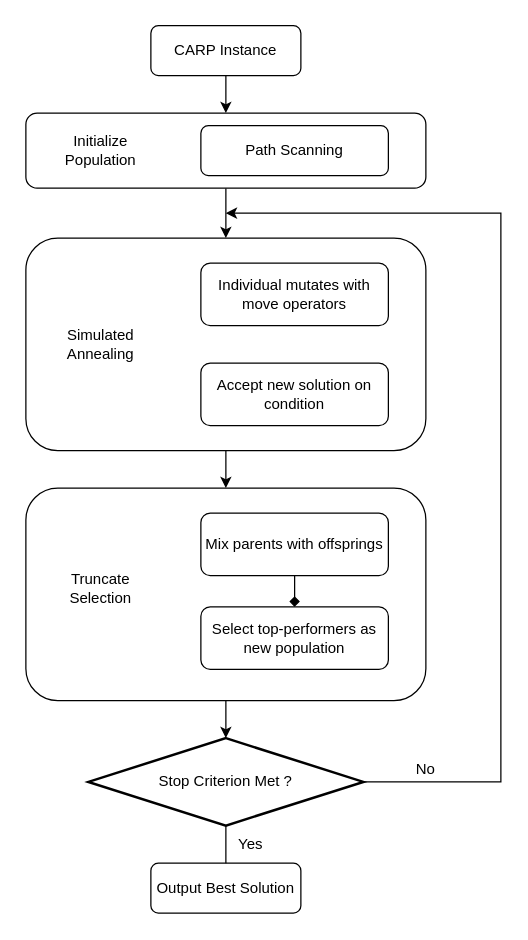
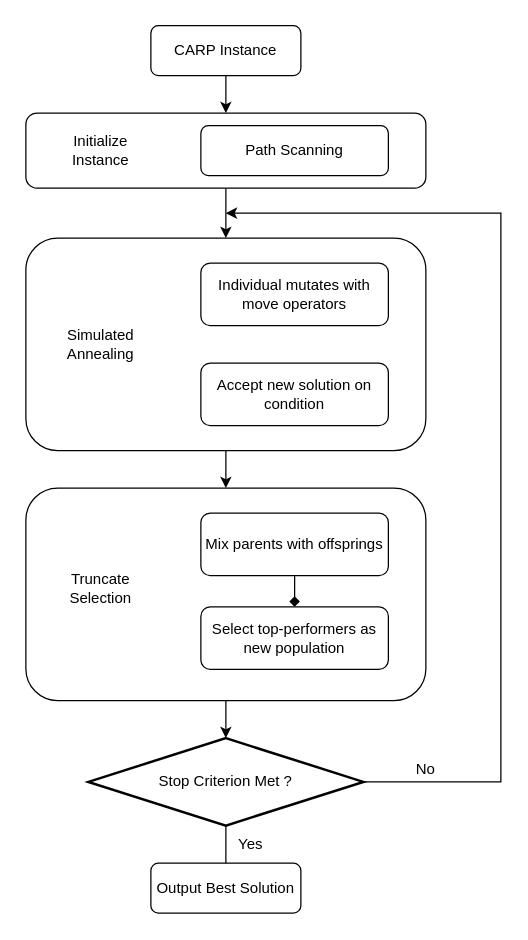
(101, 151) -> (101, 151)
